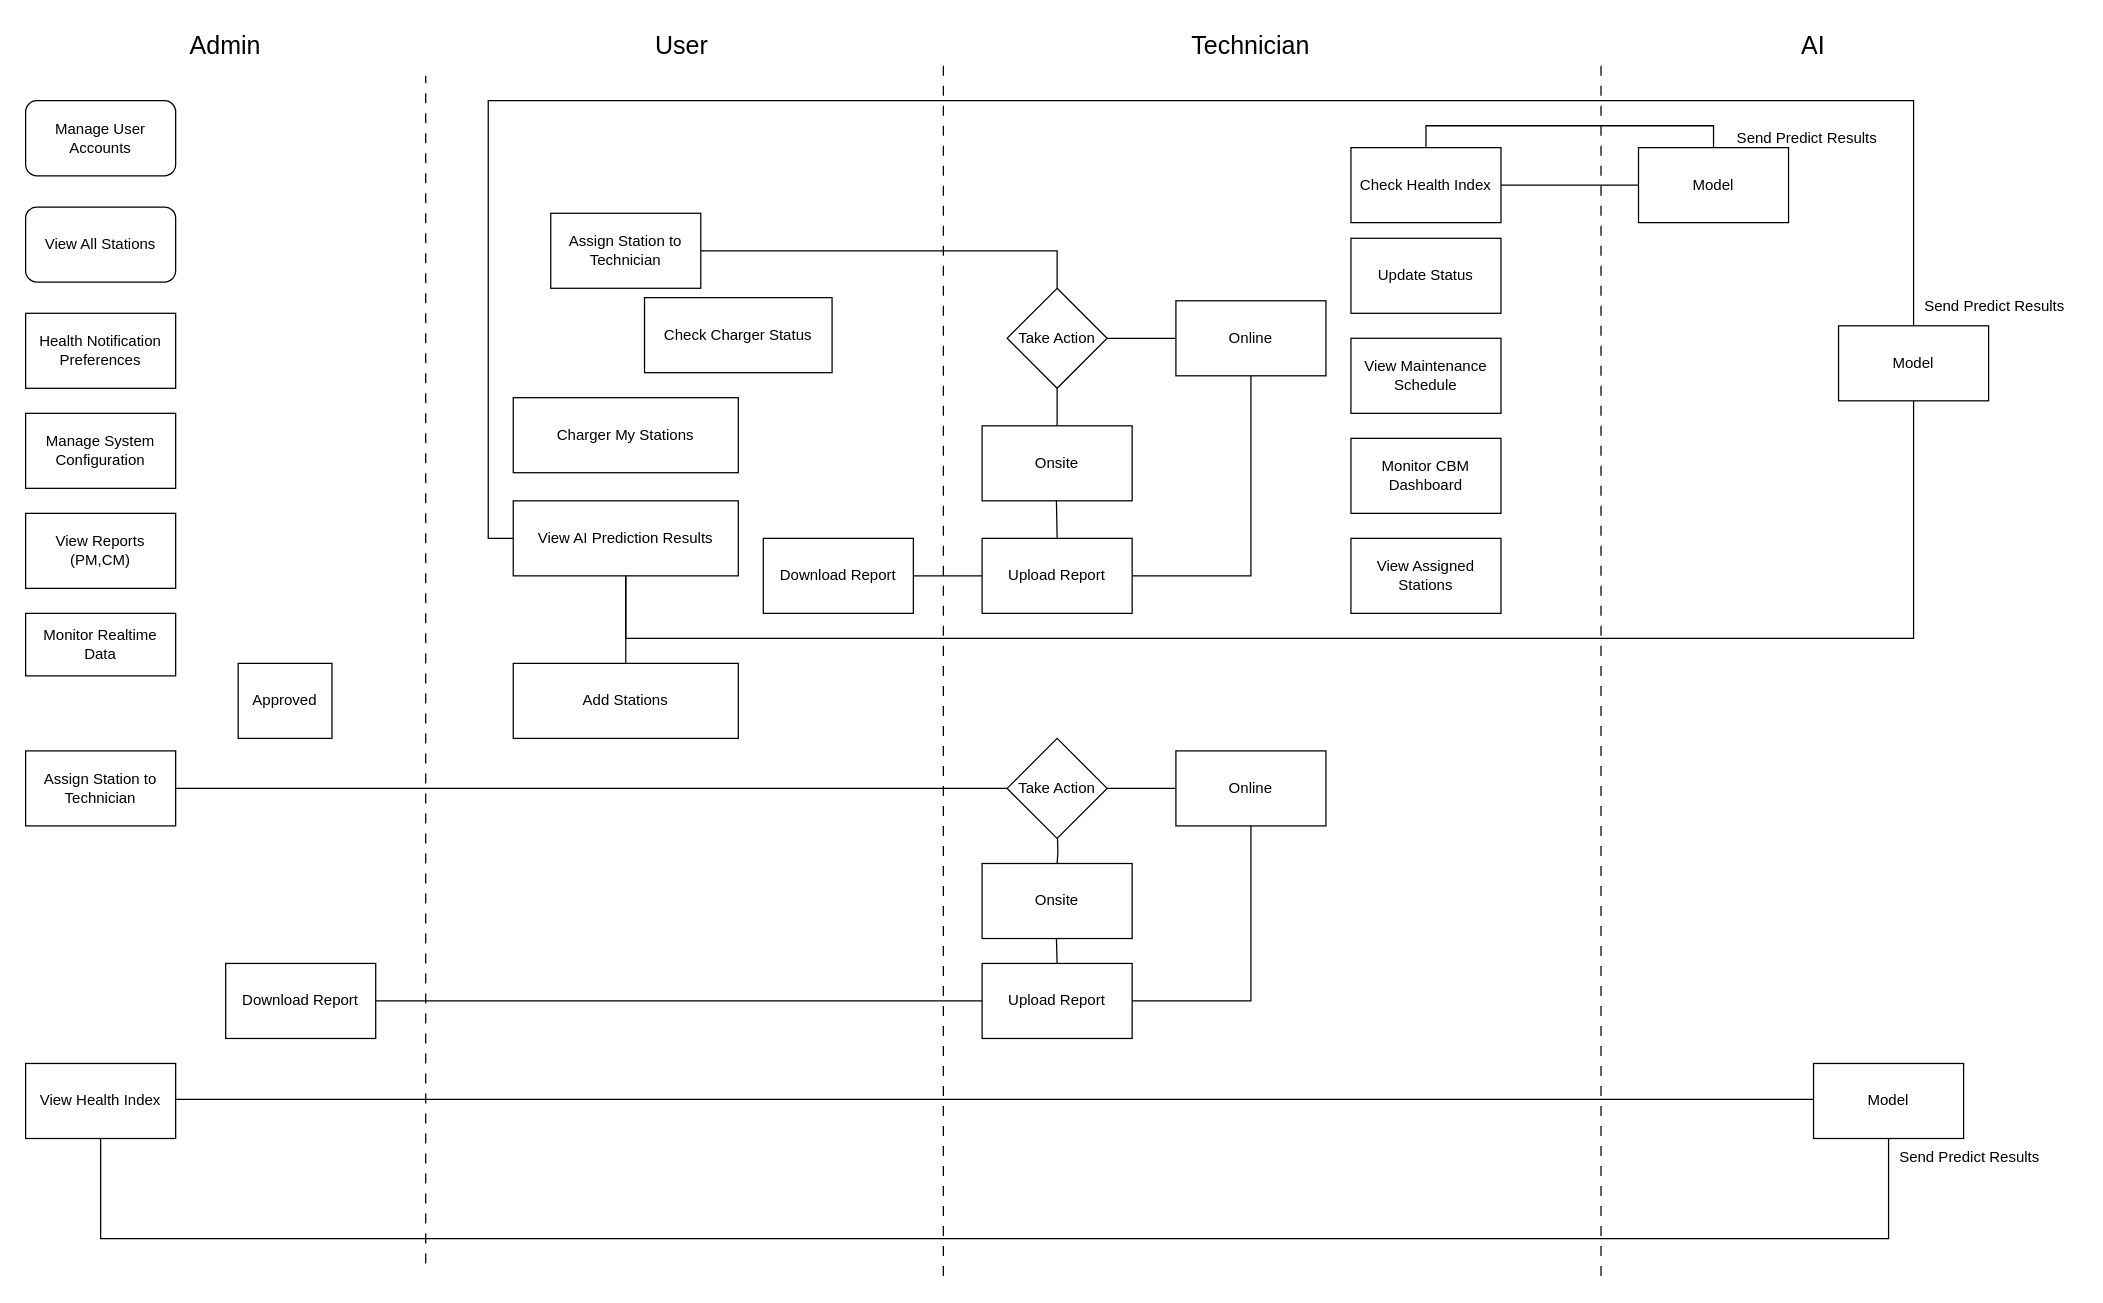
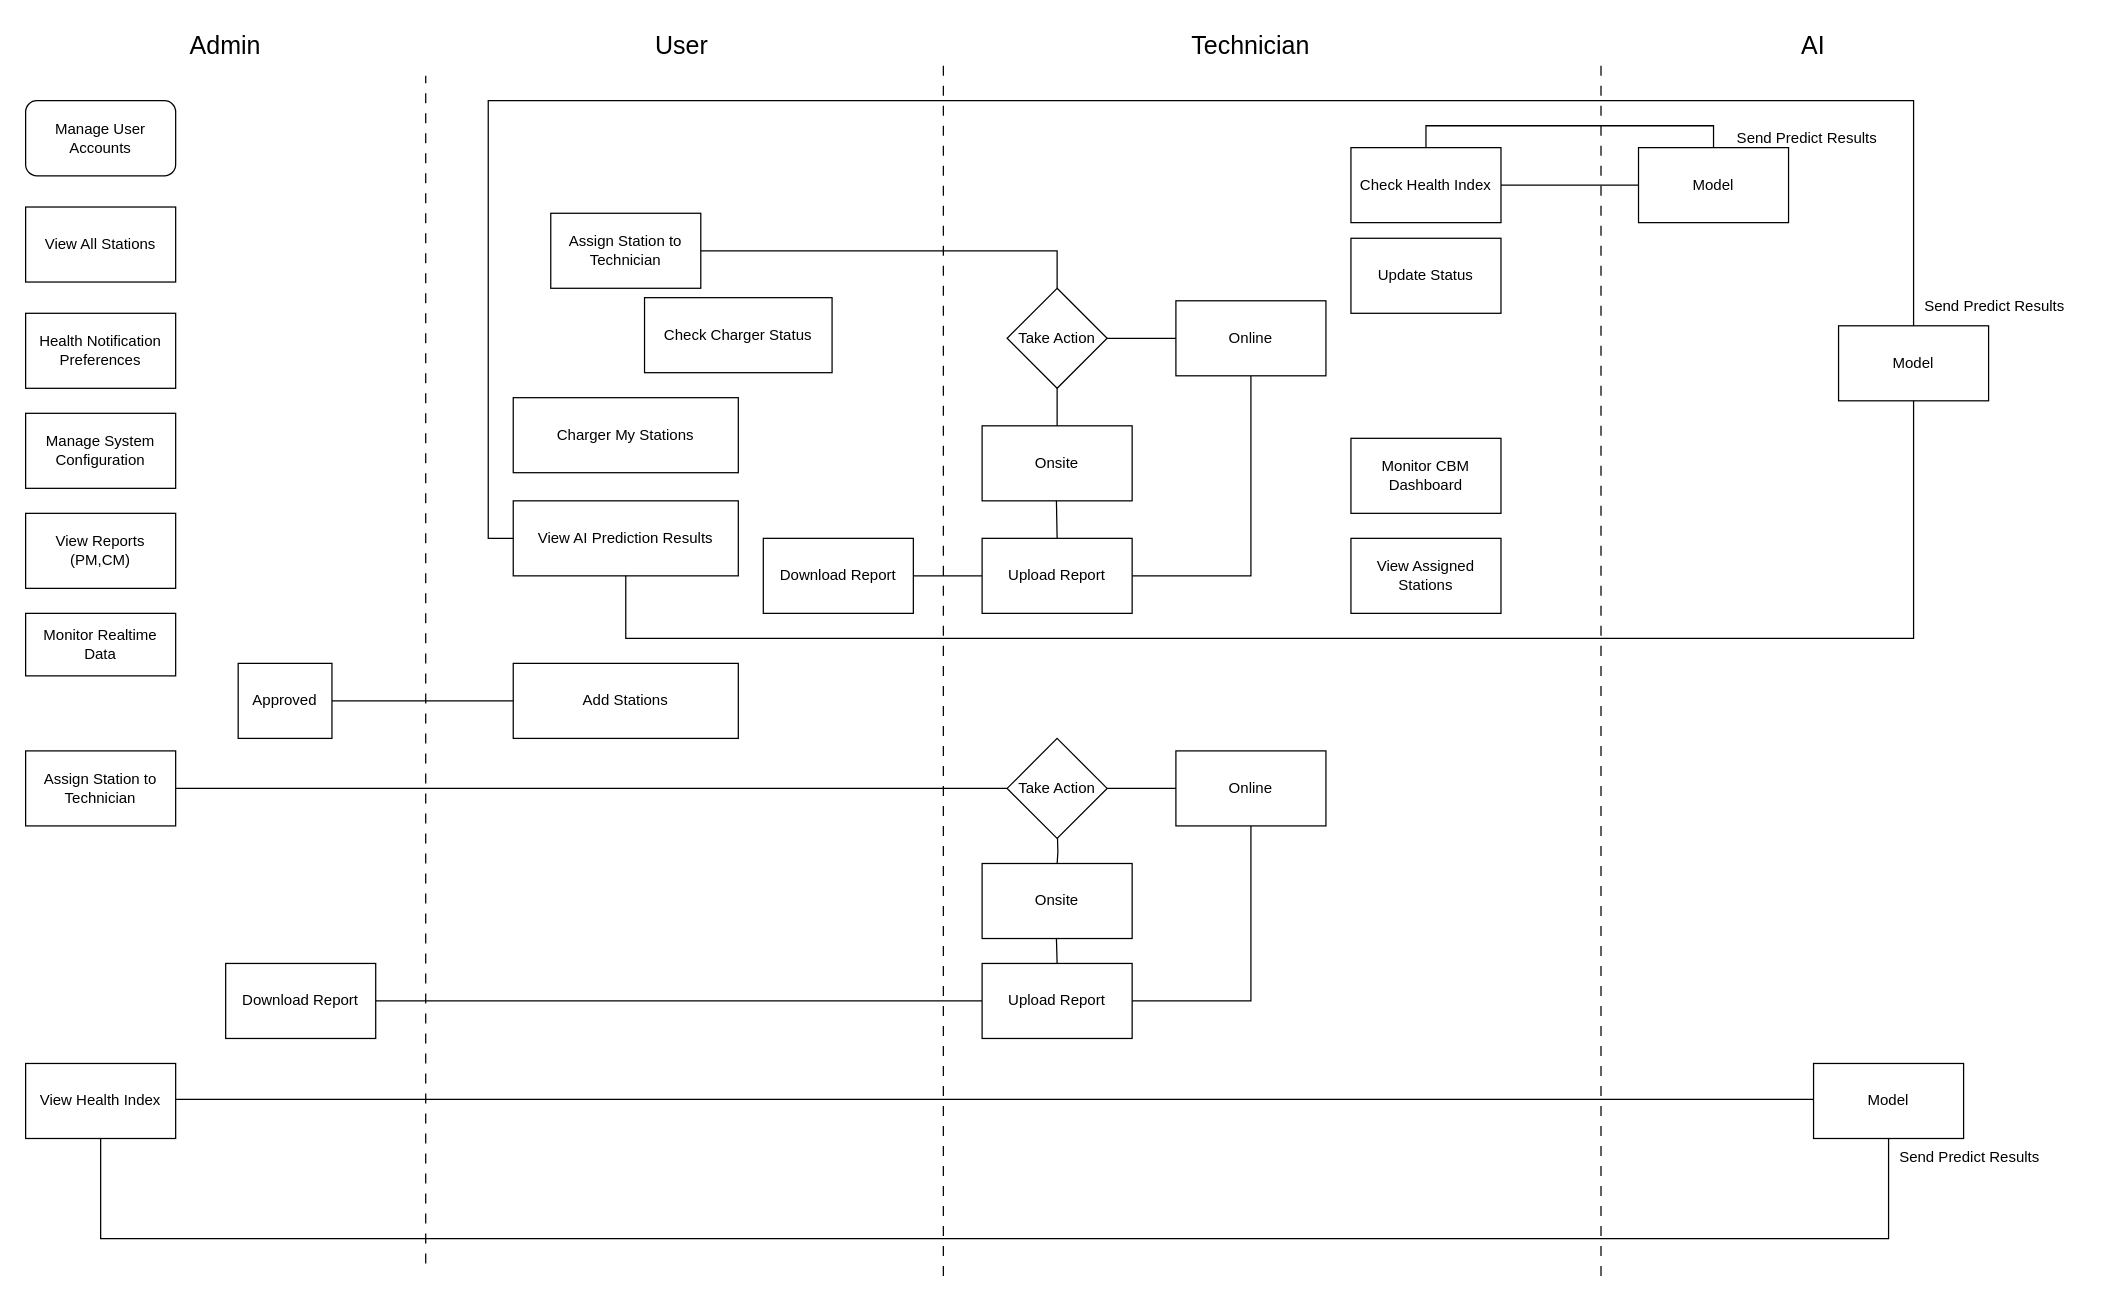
(101, 244) -> (101, 244)
(1426, 376) -> none
(626, 652) -> (422, 701)
